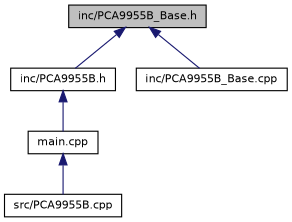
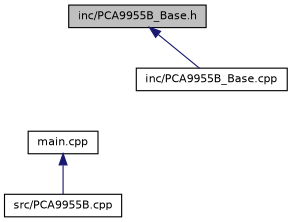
(63, 79) -> none
